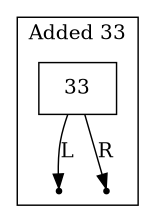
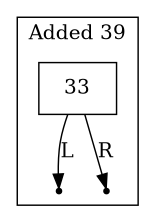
(78, 34) -> (78, 34)
